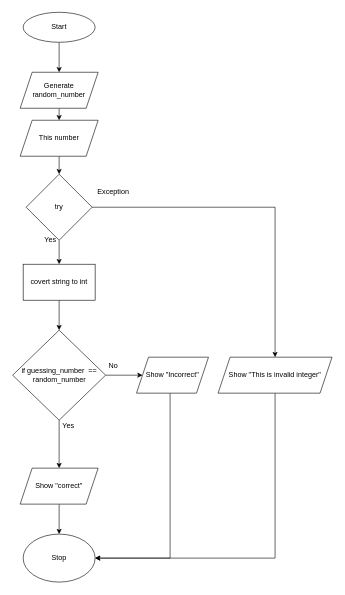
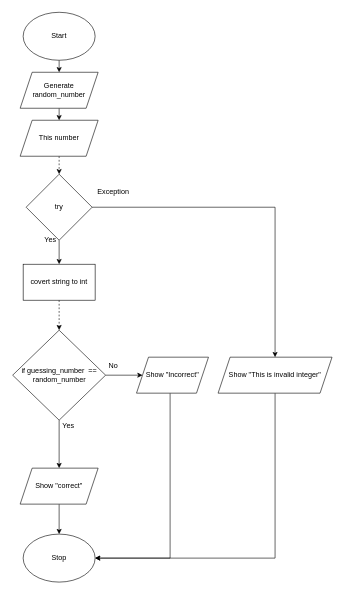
(59, 27) -> (59, 36)
(59, 163) -> (59, 163)
(59, 313) -> (59, 313)
